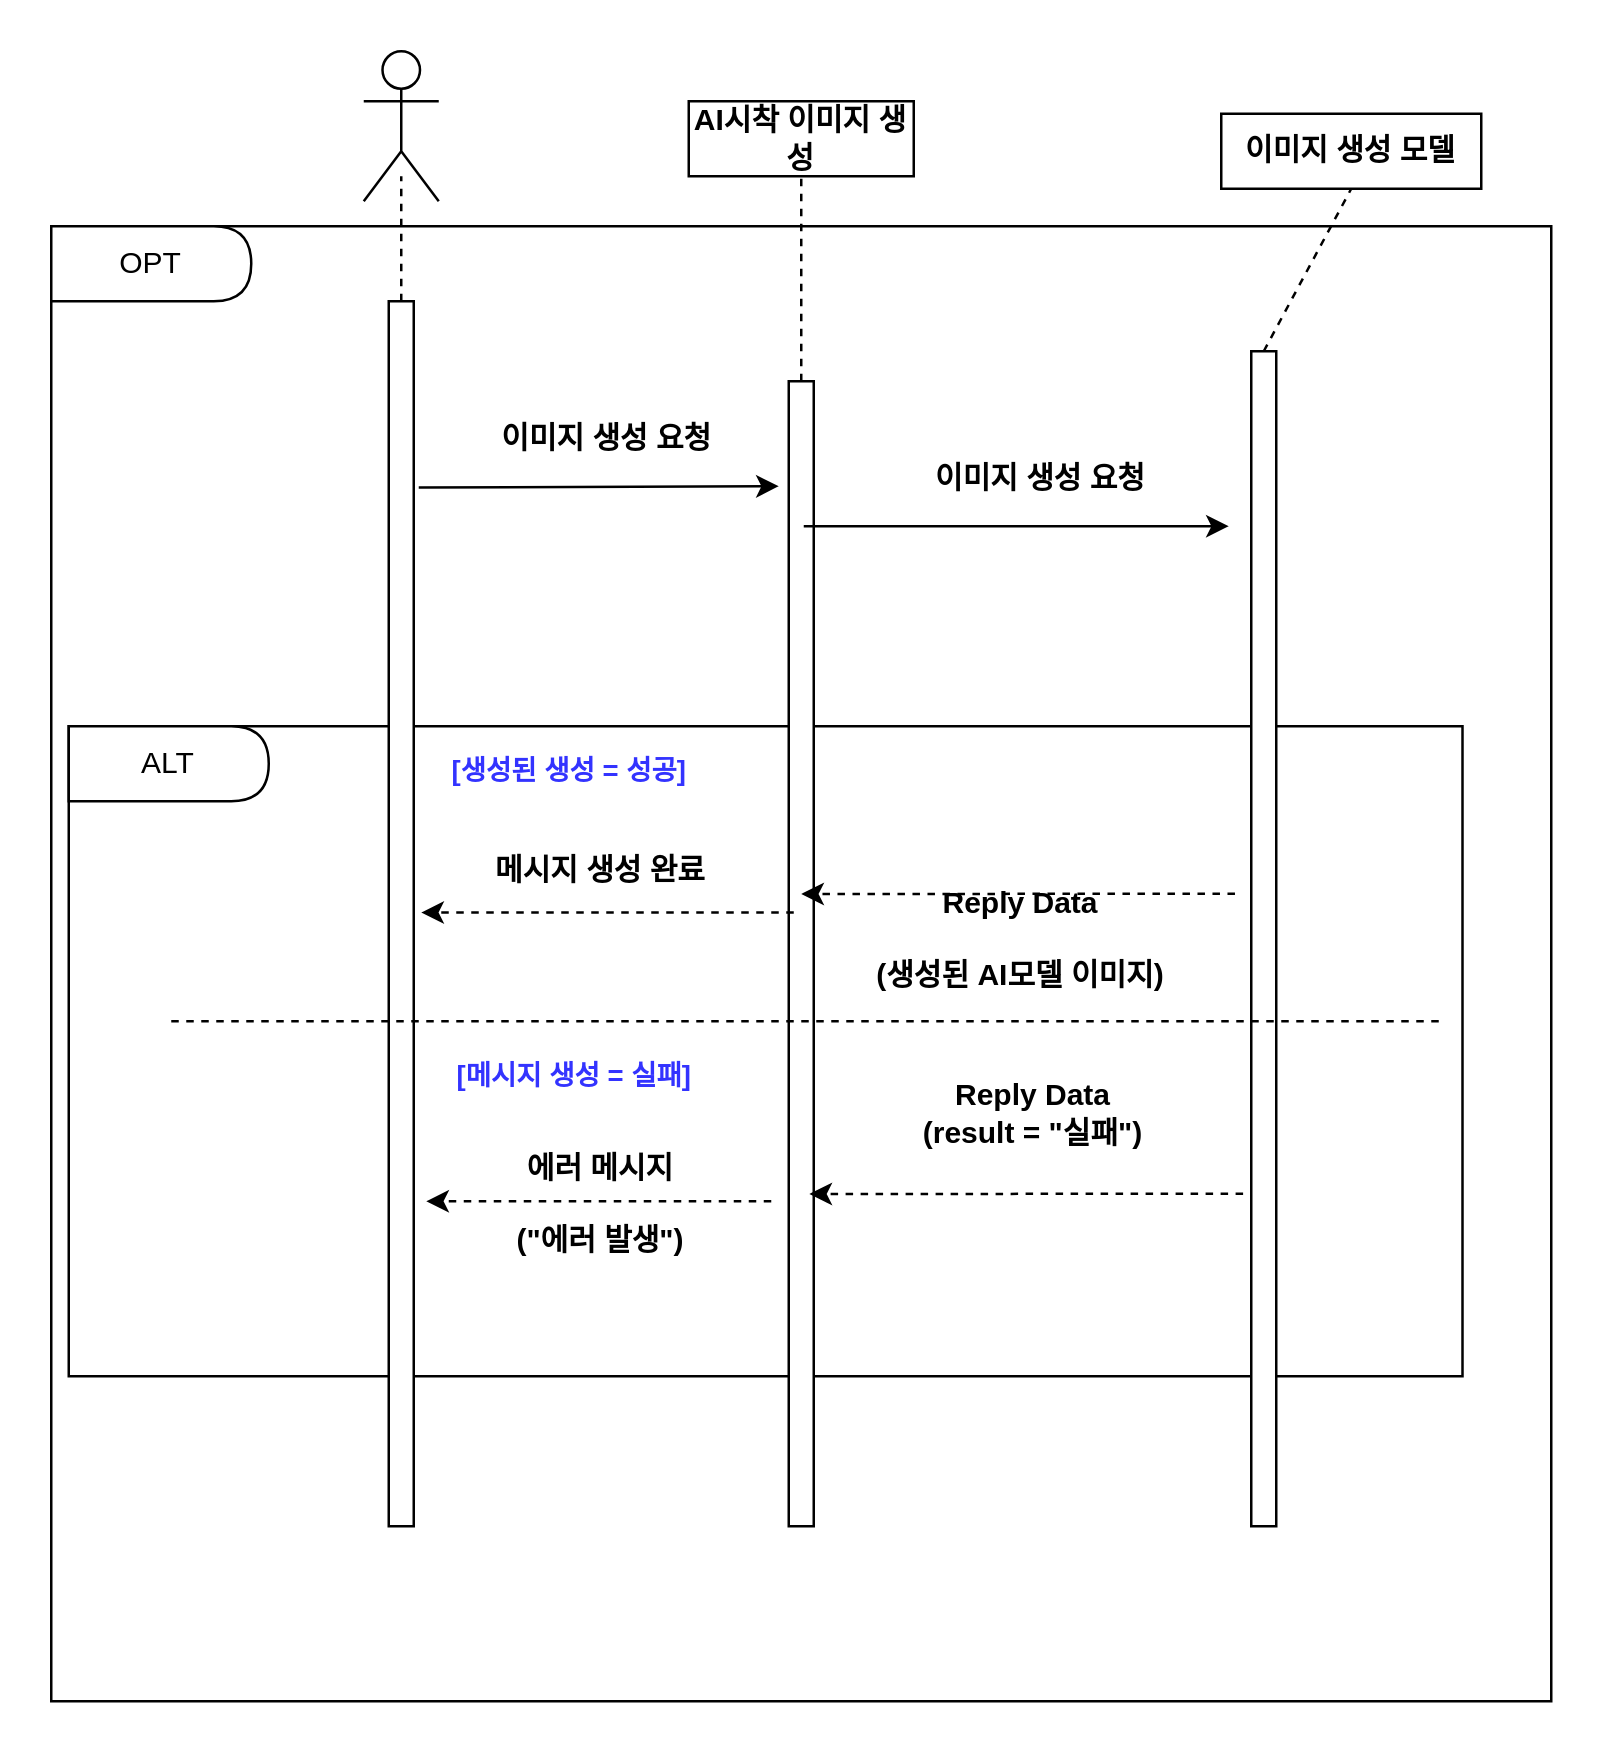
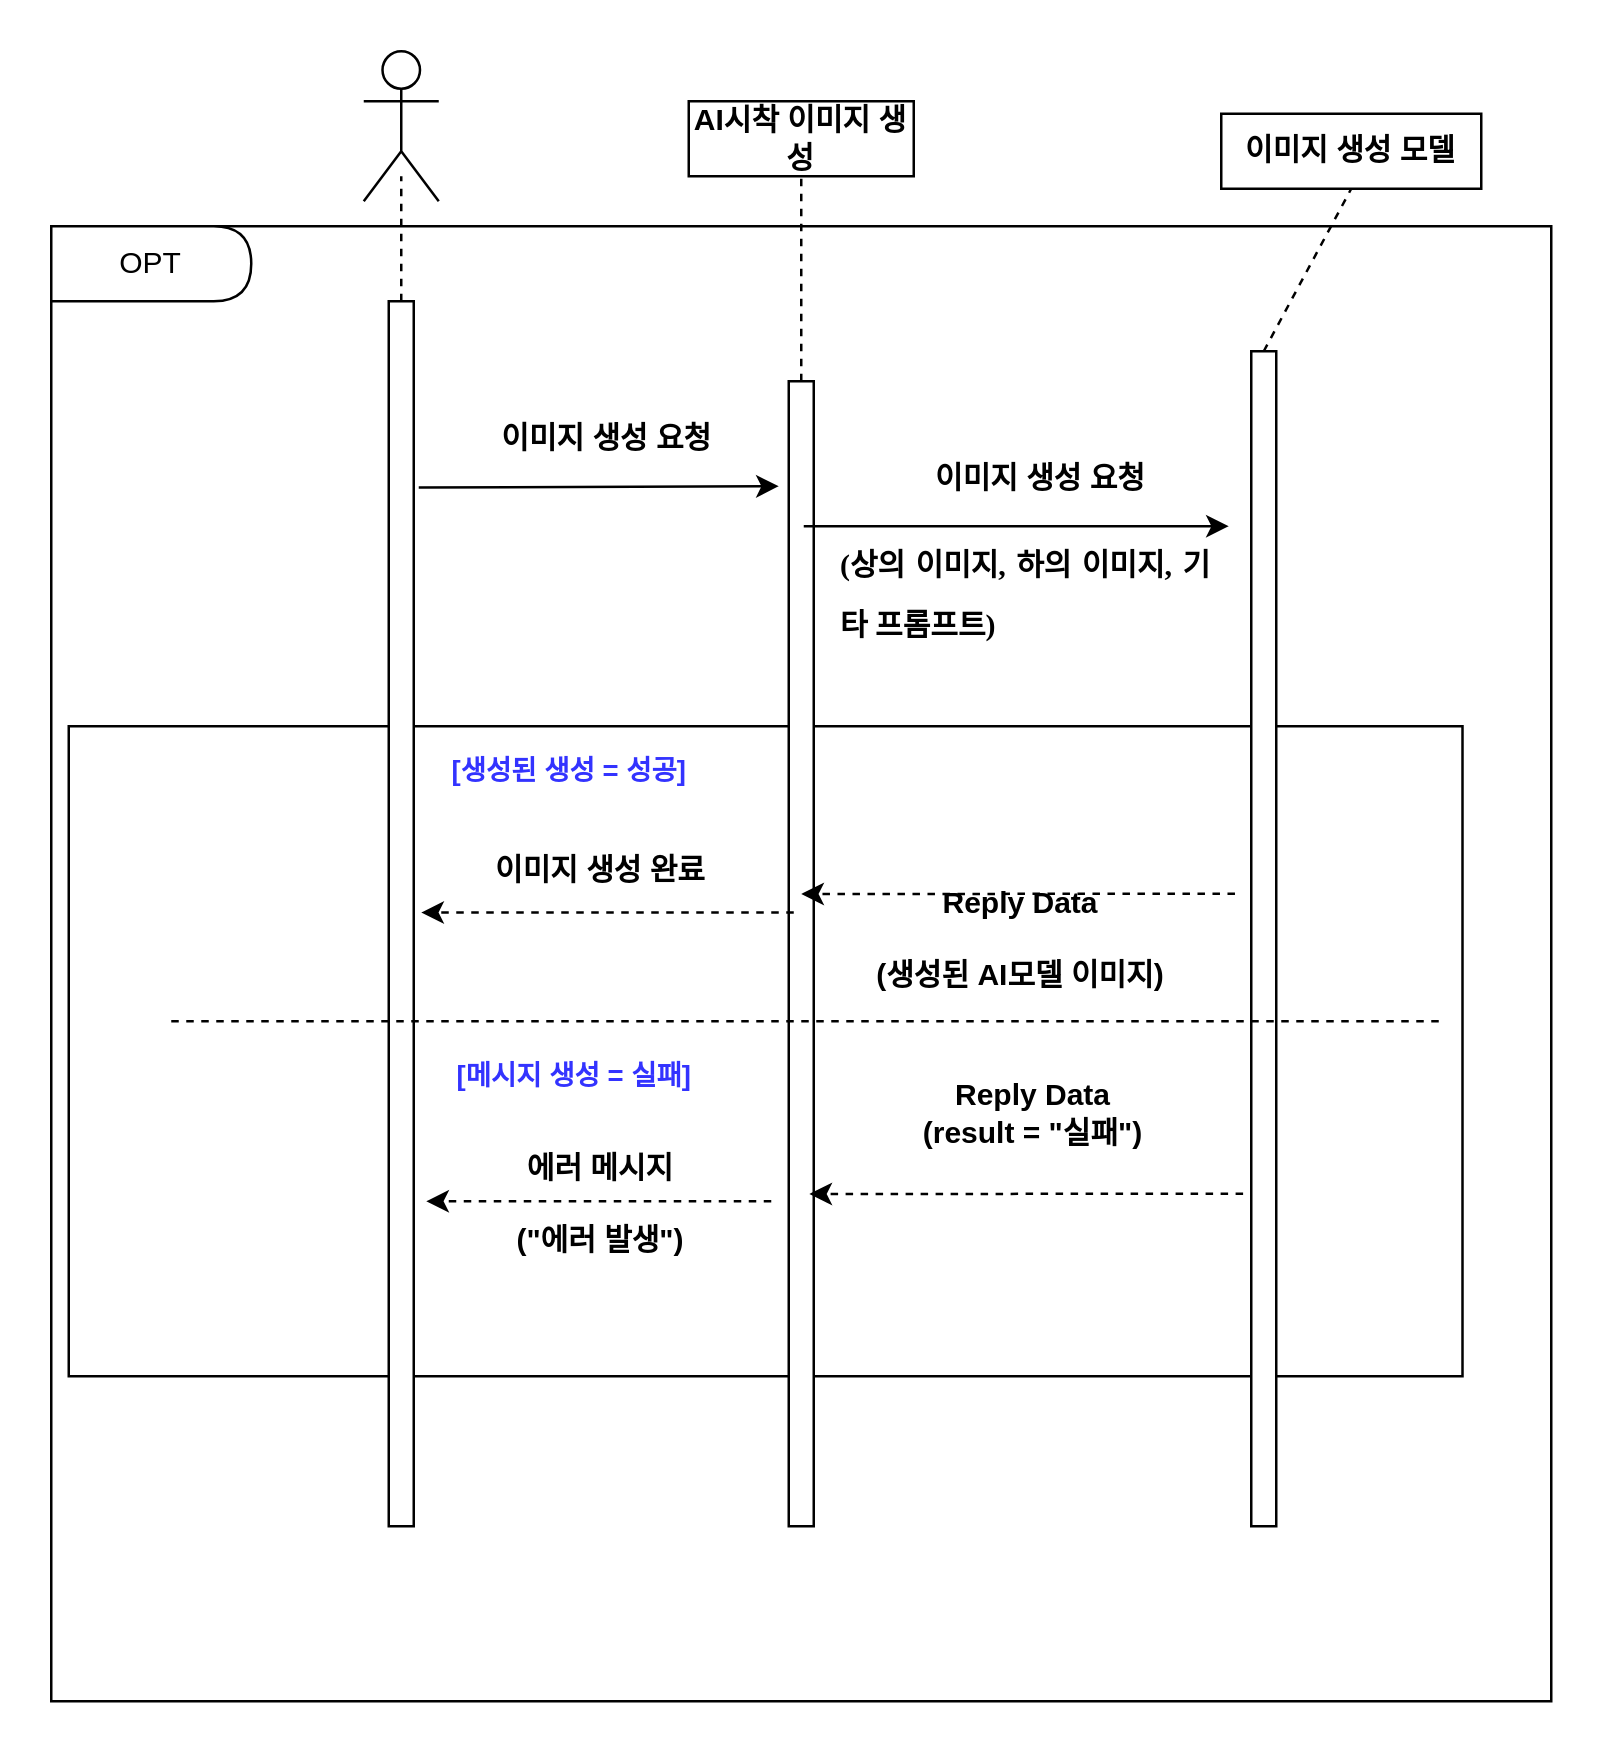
none -> (1026, 596)
(169, 764) -> none
(601, 871) -> (601, 871)
